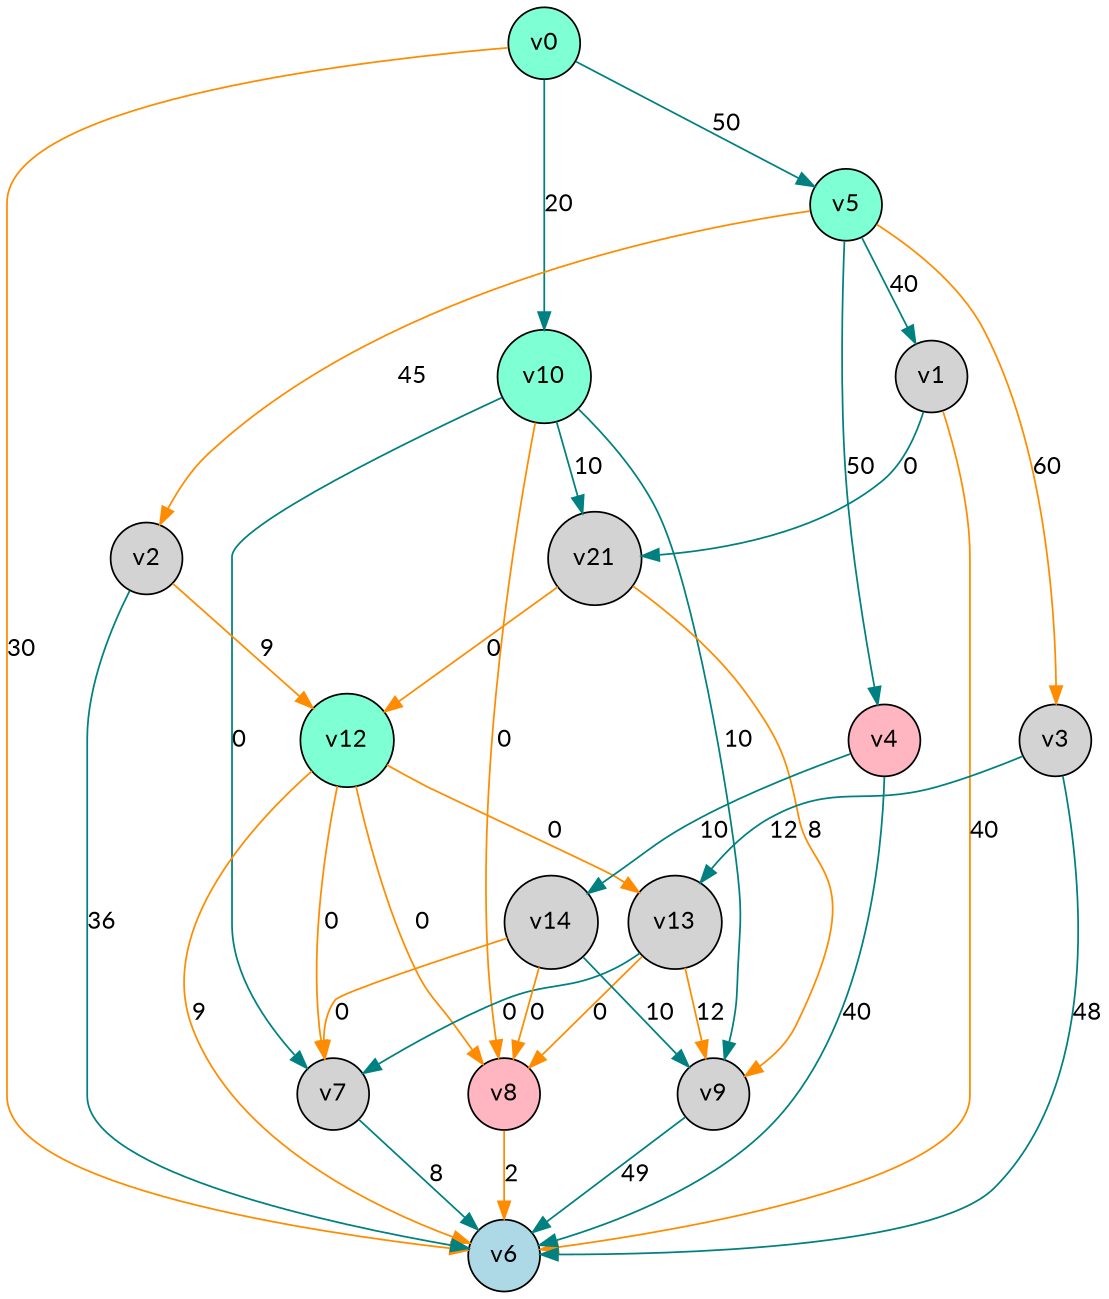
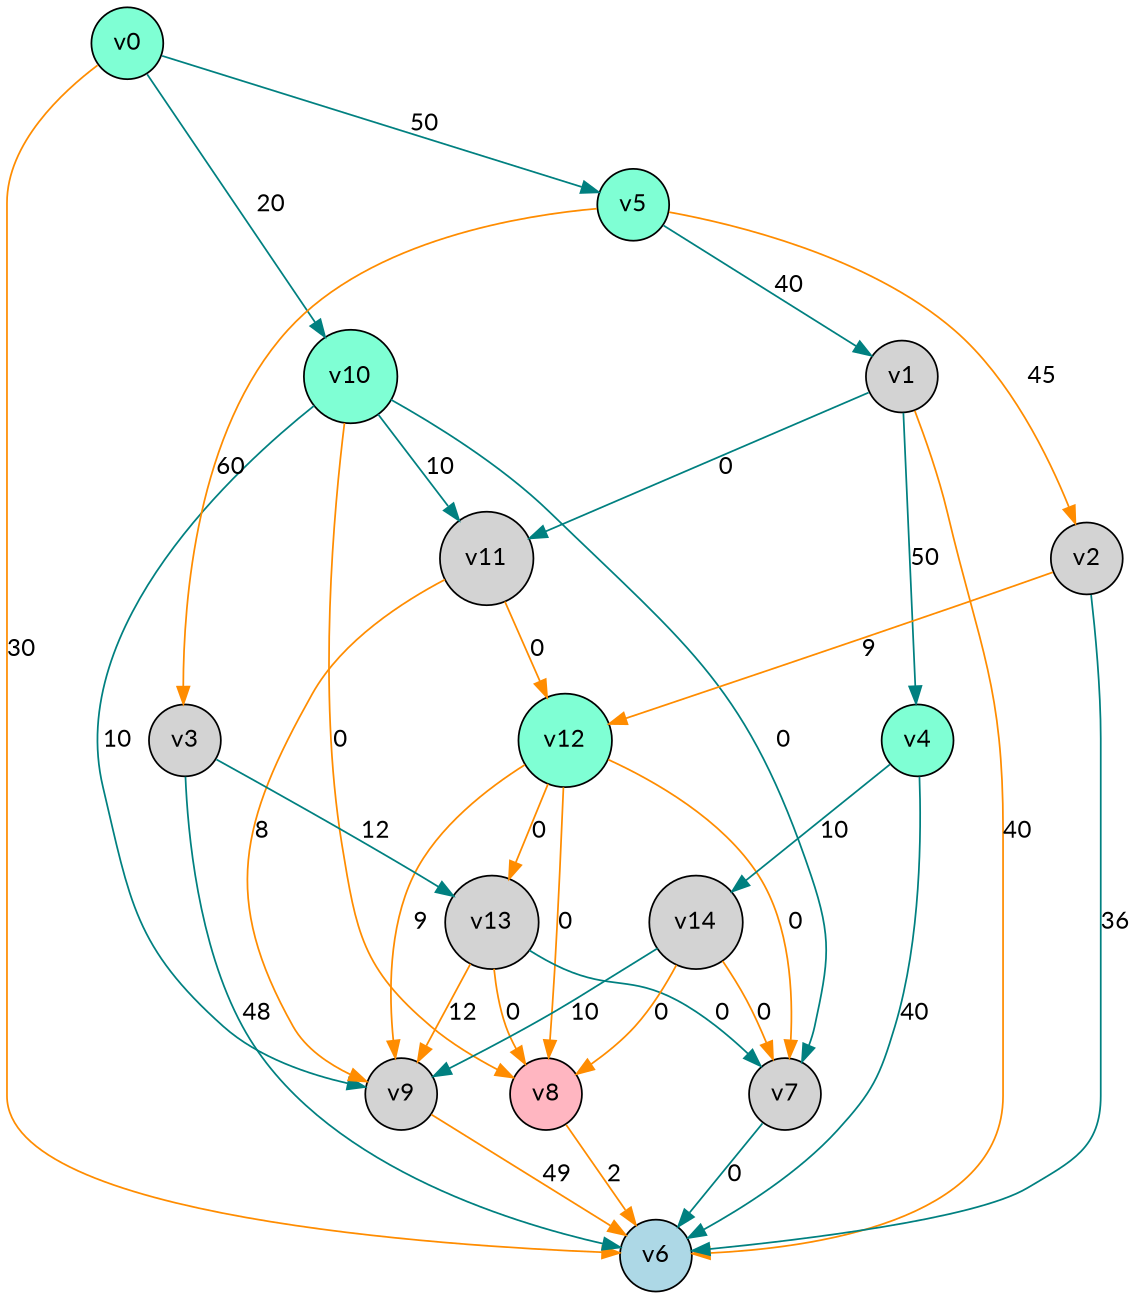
(845, 465) -> (909, 549)
(595, 558) -> (487, 558)
(884, 740) -> (918, 740)
(202, 1047) -> (409, 887)
(616, 1169) -> (521, 1170)
(437, 1175) -> (735, 1175)
